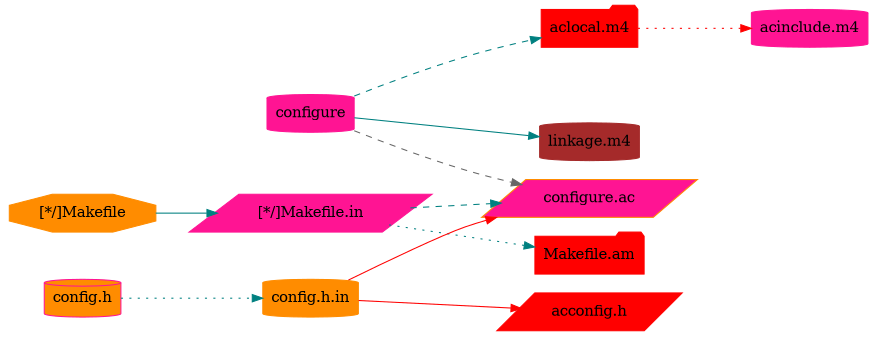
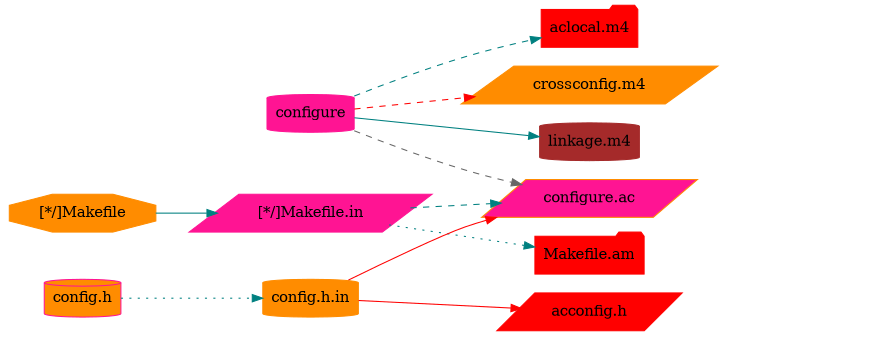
(810, 28) -> none
none -> (590, 85)
